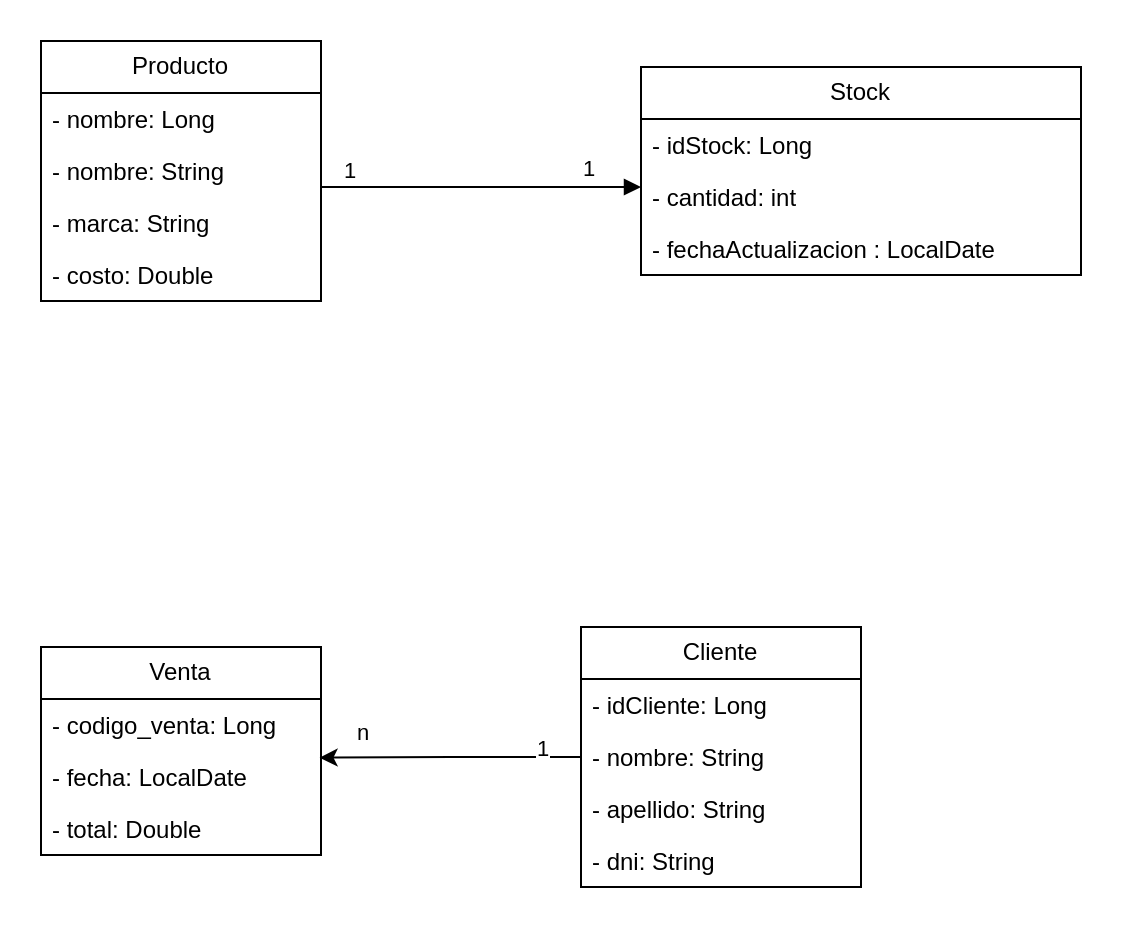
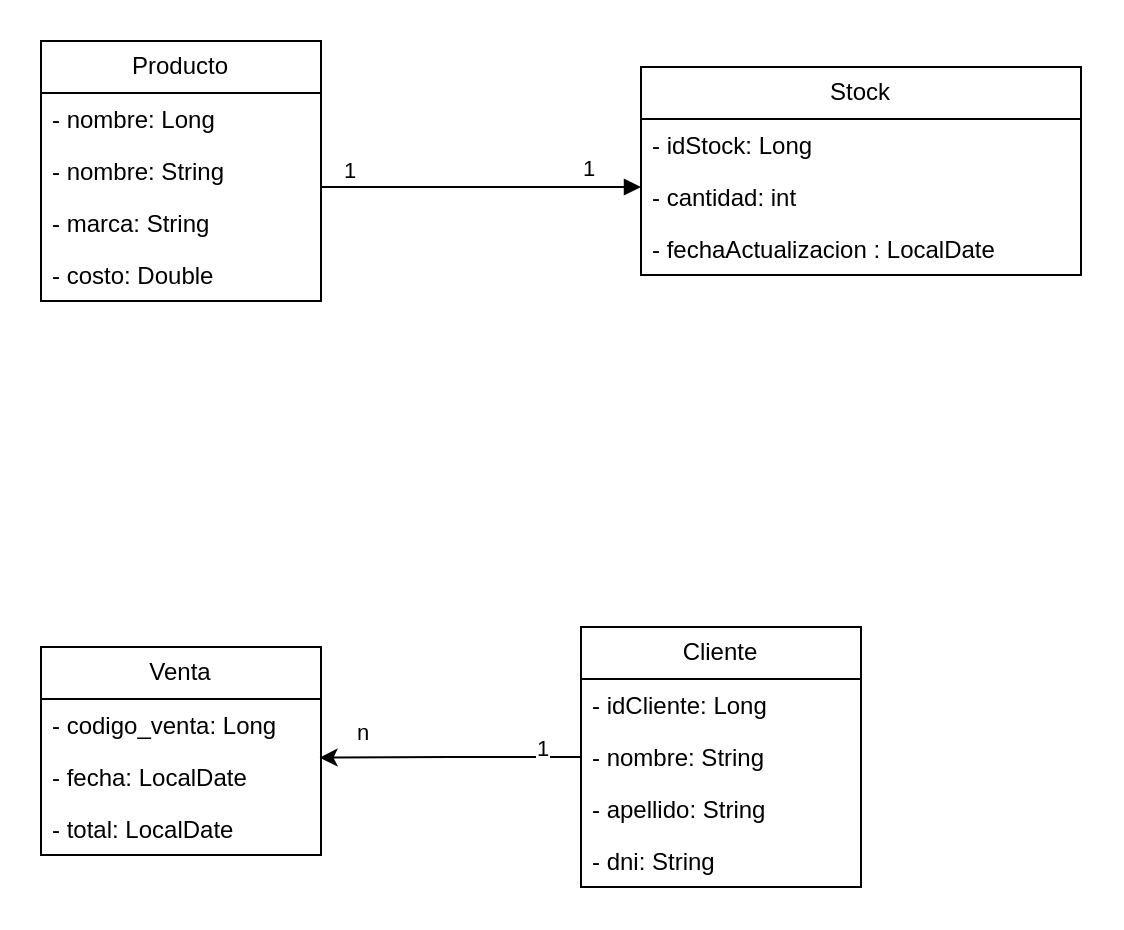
(138, 831) -> (158, 831)
